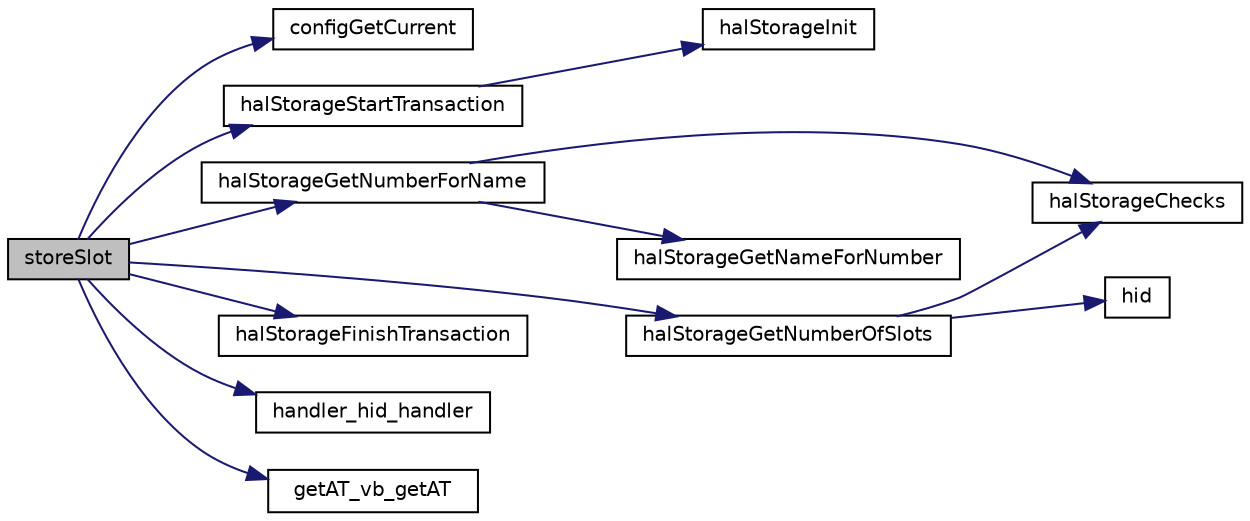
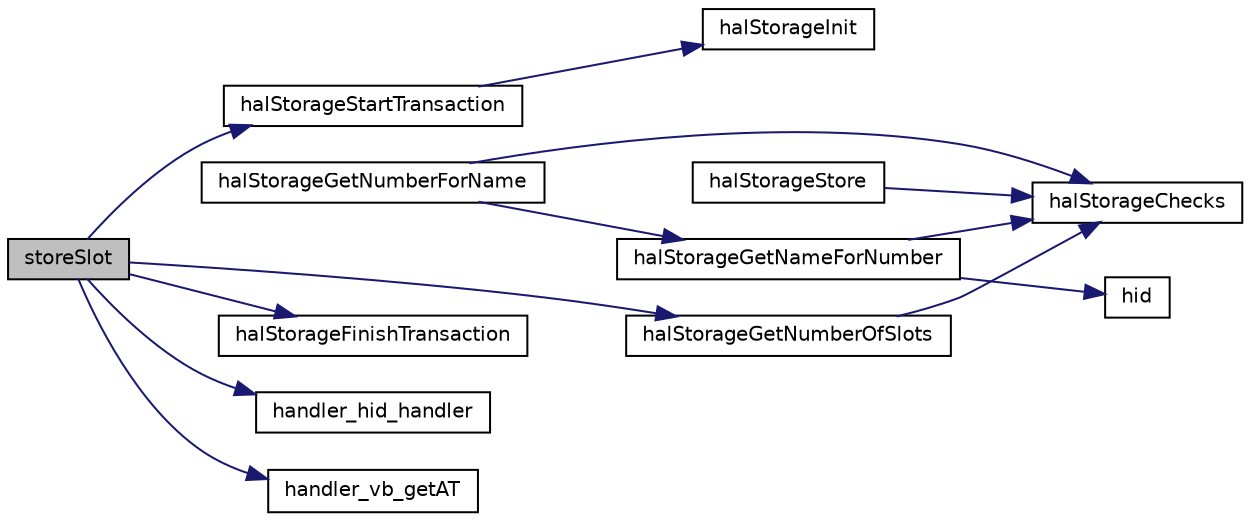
(373, 29) -> none
none -> (789, 183)
(202, 226) -> none
none -> (960, 231)
(1018, 311) -> (1022, 285)
(373, 491) -> (373, 491)
